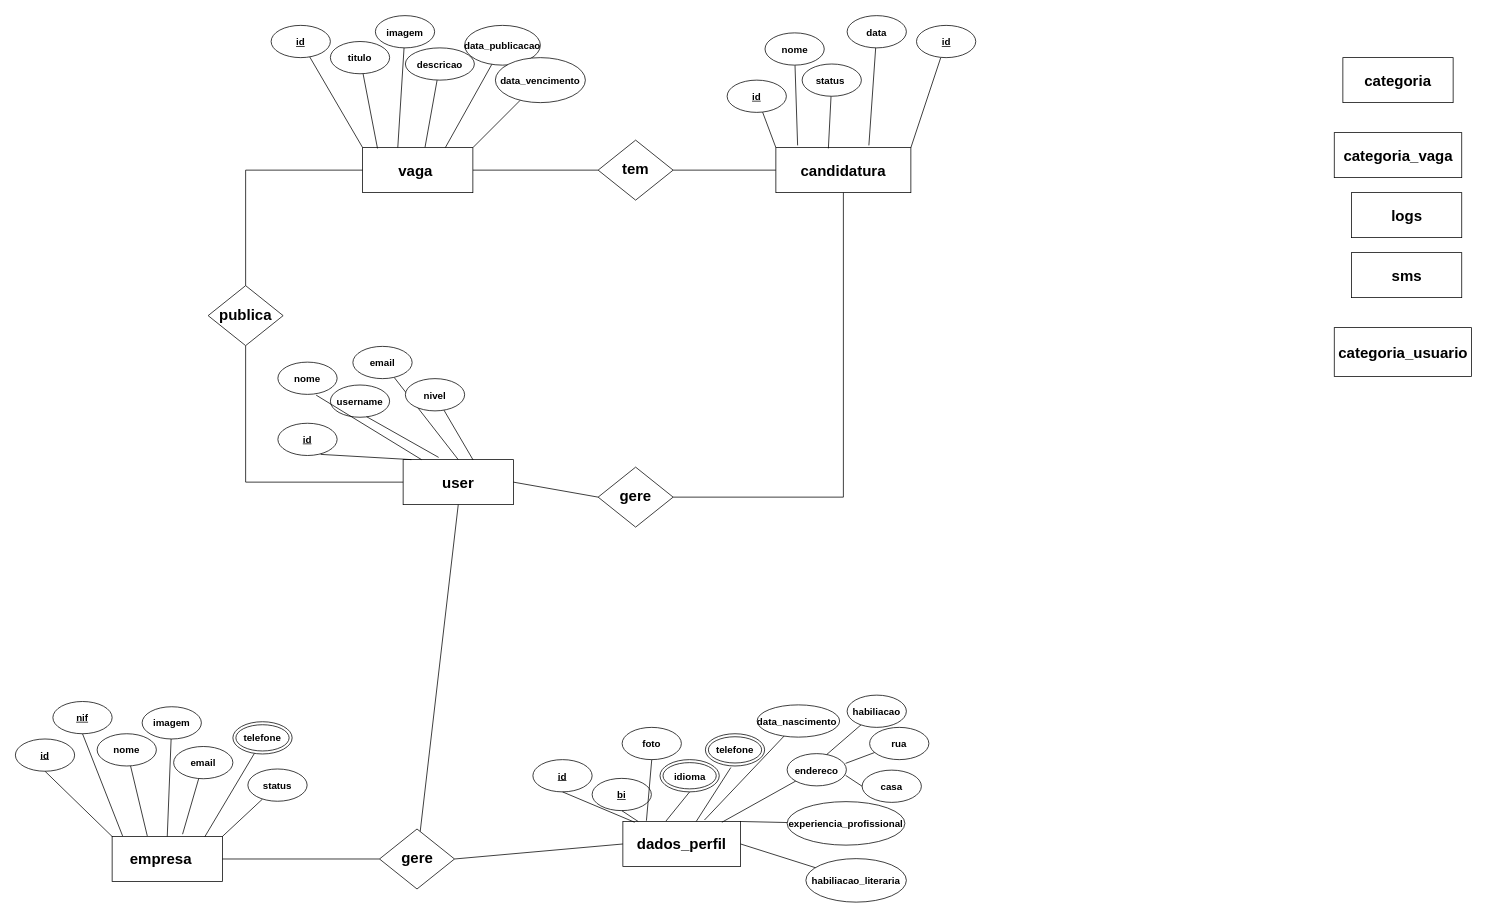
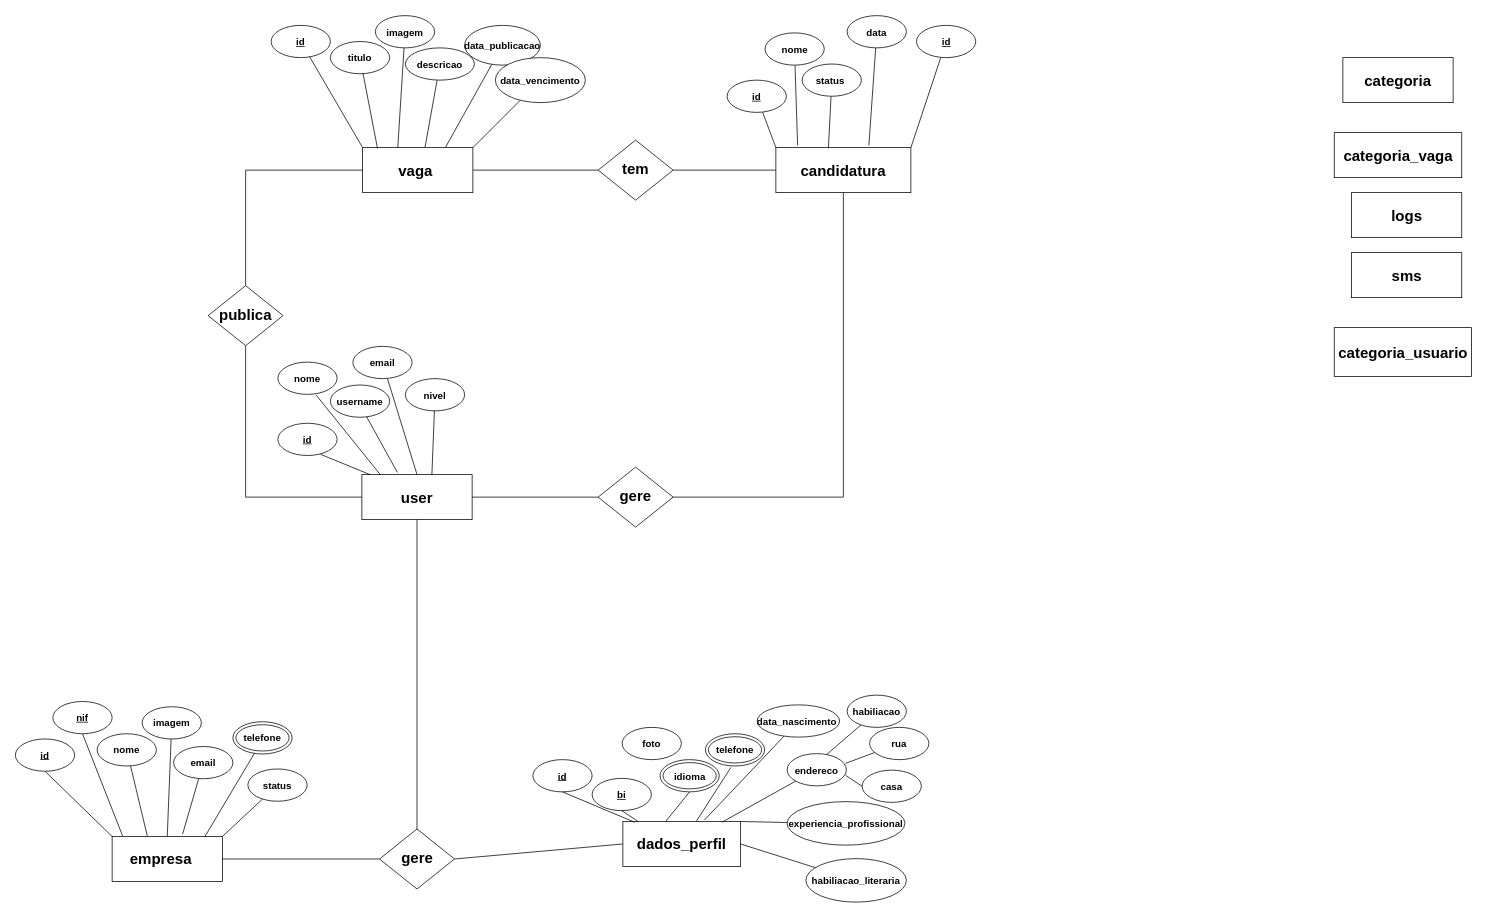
(458, 482) -> (417, 497)
(649, 790) -> none
